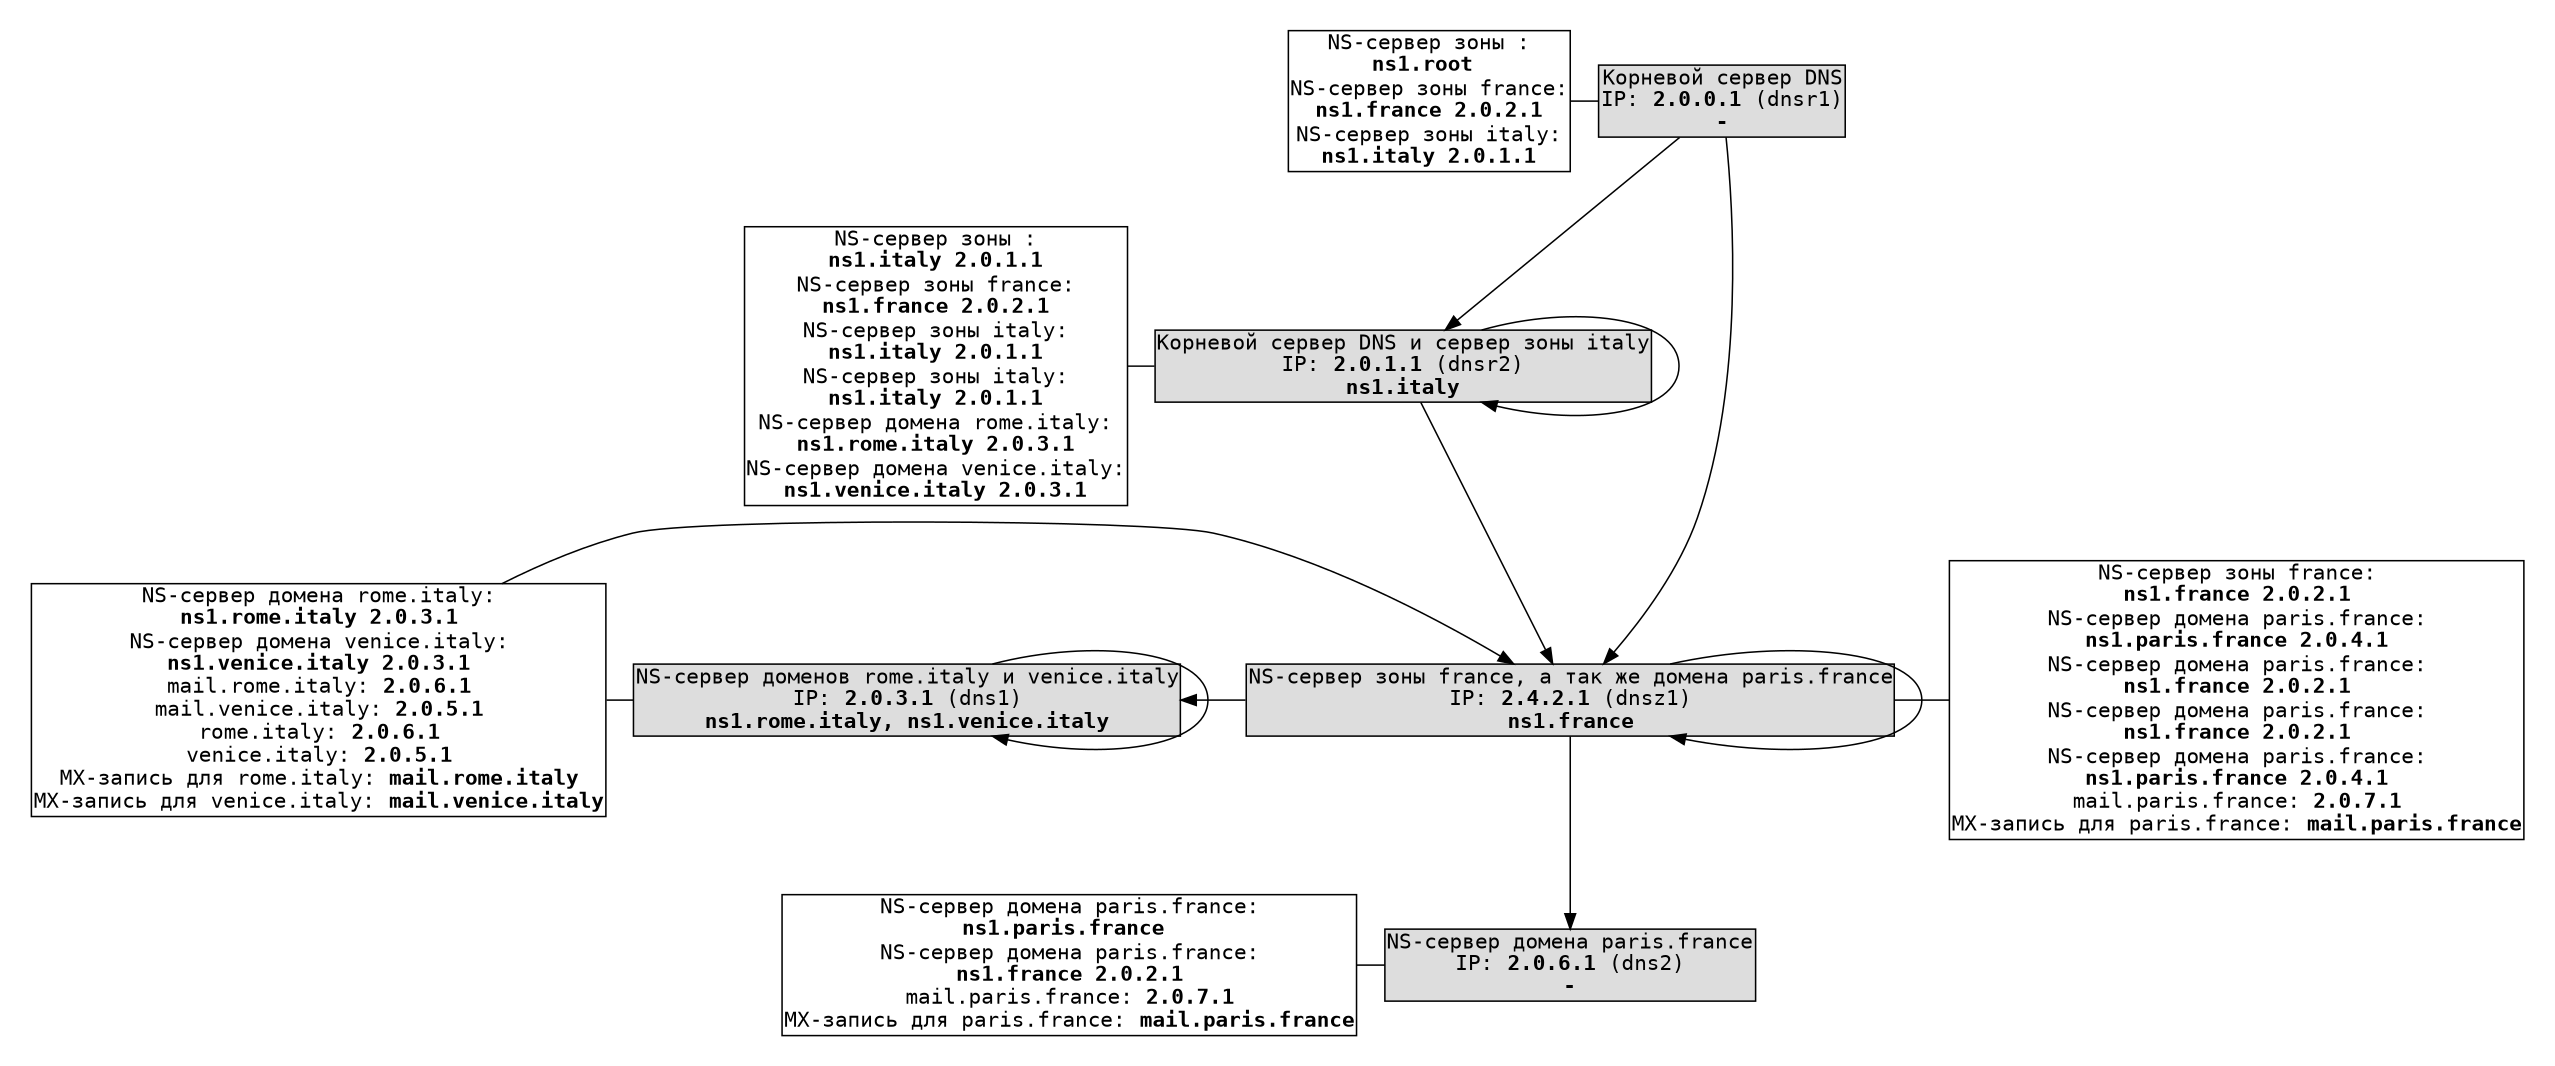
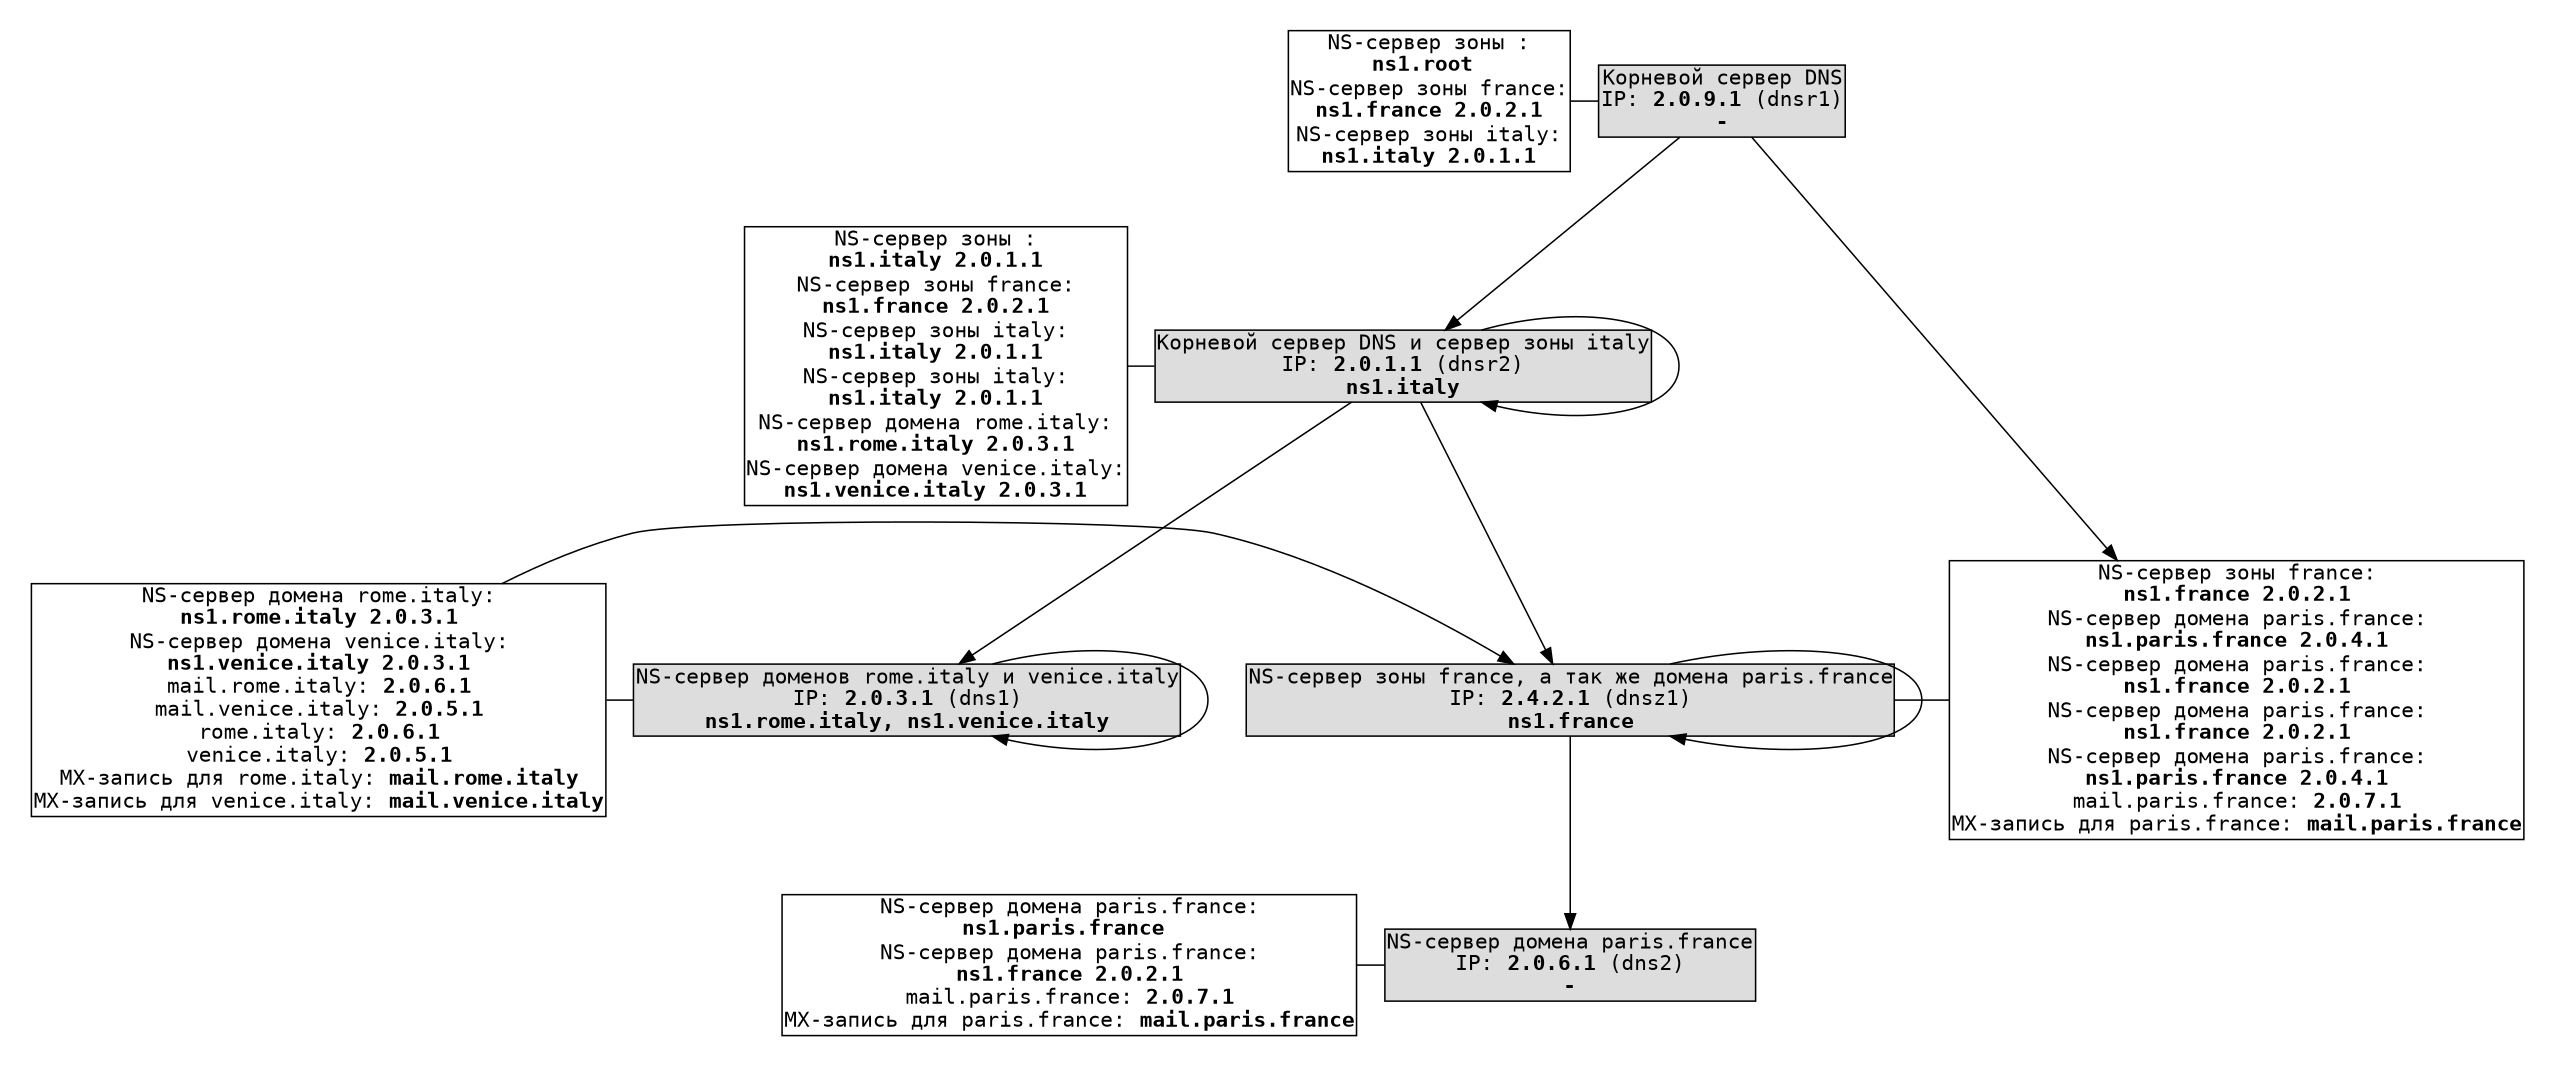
(1697, 100) -> (1697, 100)
(1723, 408) -> (1929, 343)
(1221, 700) -> (1143, 541)
